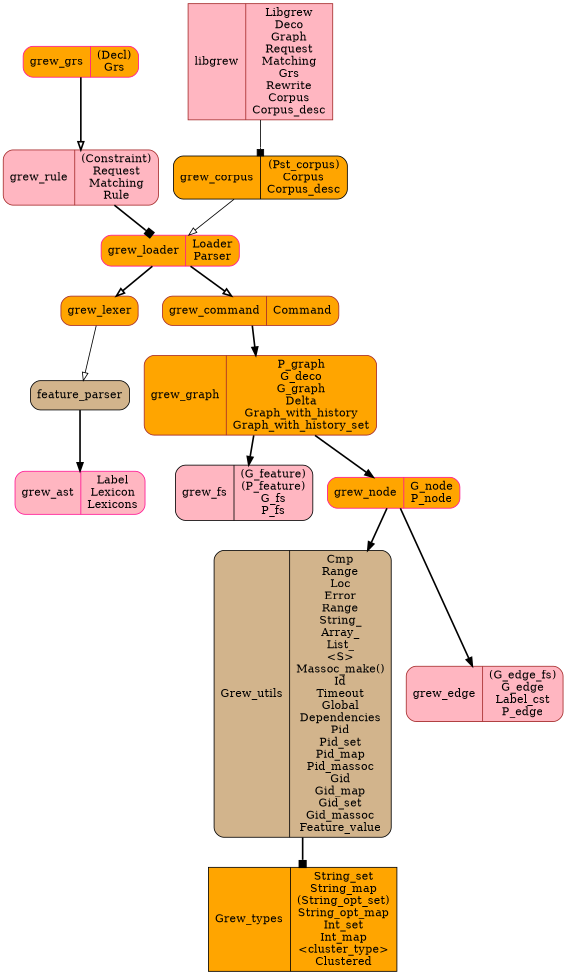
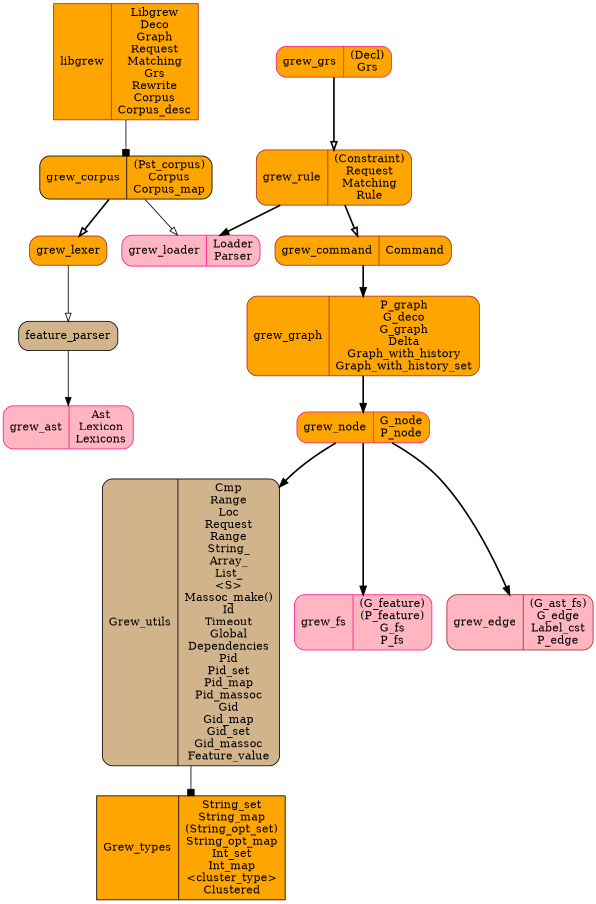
(260, 62) -> (126, 62)
(81, 178) -> (334, 178)
(304, 189) -> (169, 189)
(130, 218) -> (254, 218)
(170, 251) -> (191, 251)
(138, 278) -> (97, 214)
(208, 279) -> (350, 217)
(80, 436) -> (68, 374)
(252, 446) -> (363, 515)
(113, 480) -> (101, 415)
(244, 493) -> (363, 622)
(340, 596) -> (229, 524)
(523, 675) -> (558, 604)
(303, 848) -> (191, 777)
